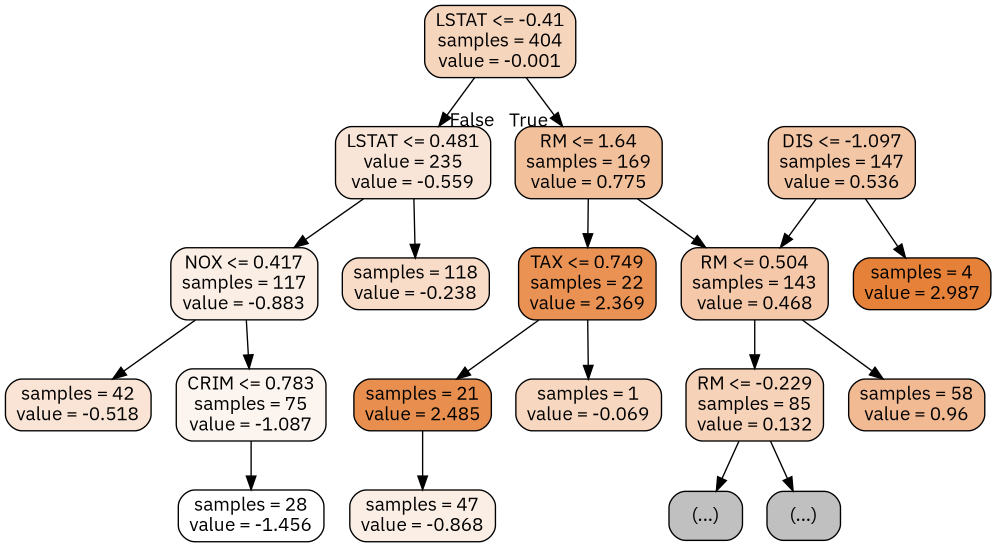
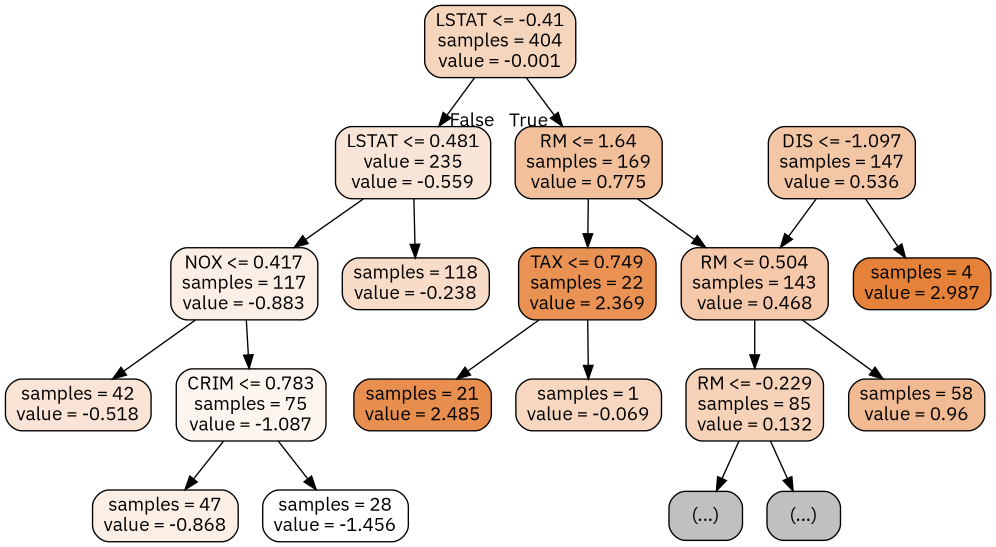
(423, 453) -> (209, 460)
